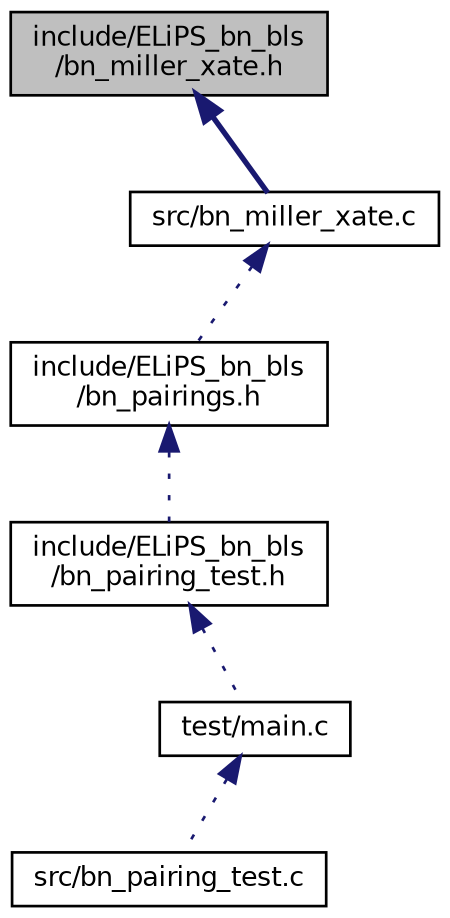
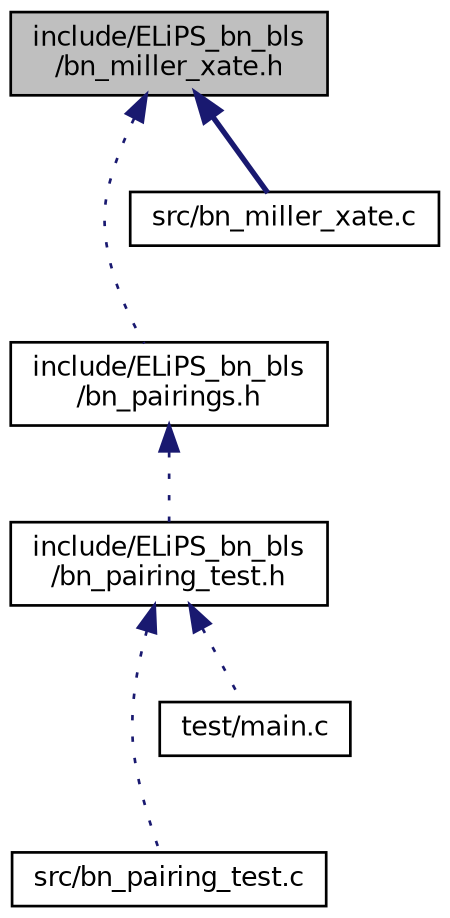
(224, 305) -> (105, 232)
(205, 816) -> (133, 743)
